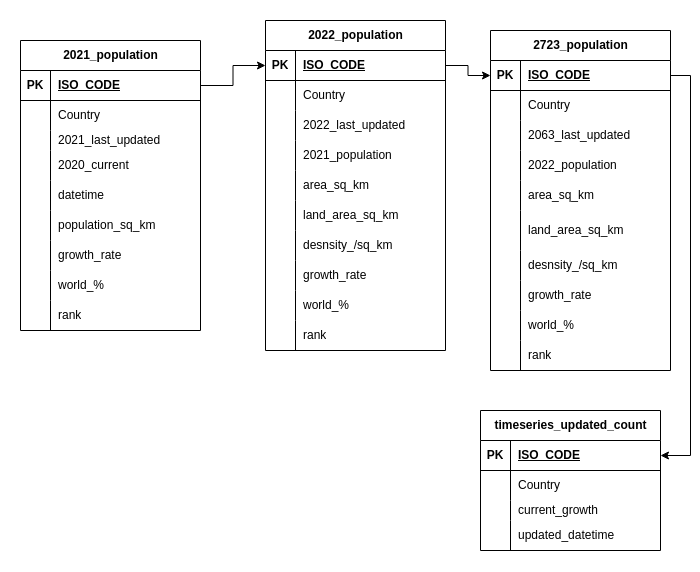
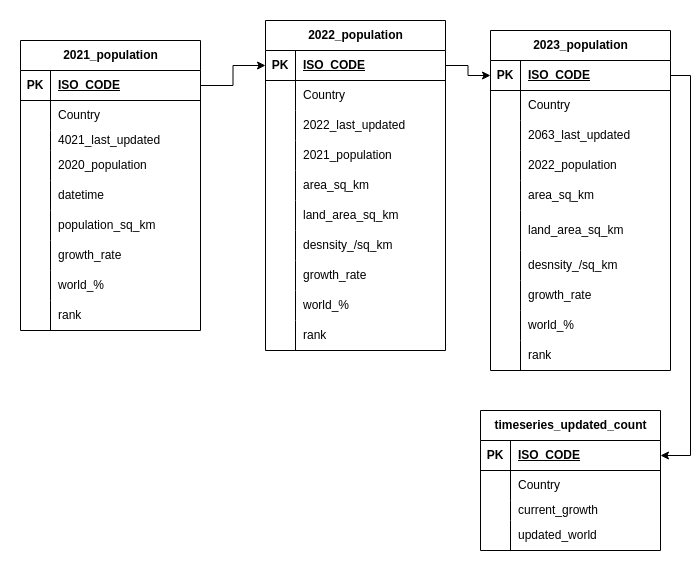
(581, 46) -> (581, 46)
(114, 141) -> (114, 141)
(99, 166) -> (106, 166)
(571, 536) -> (561, 536)
